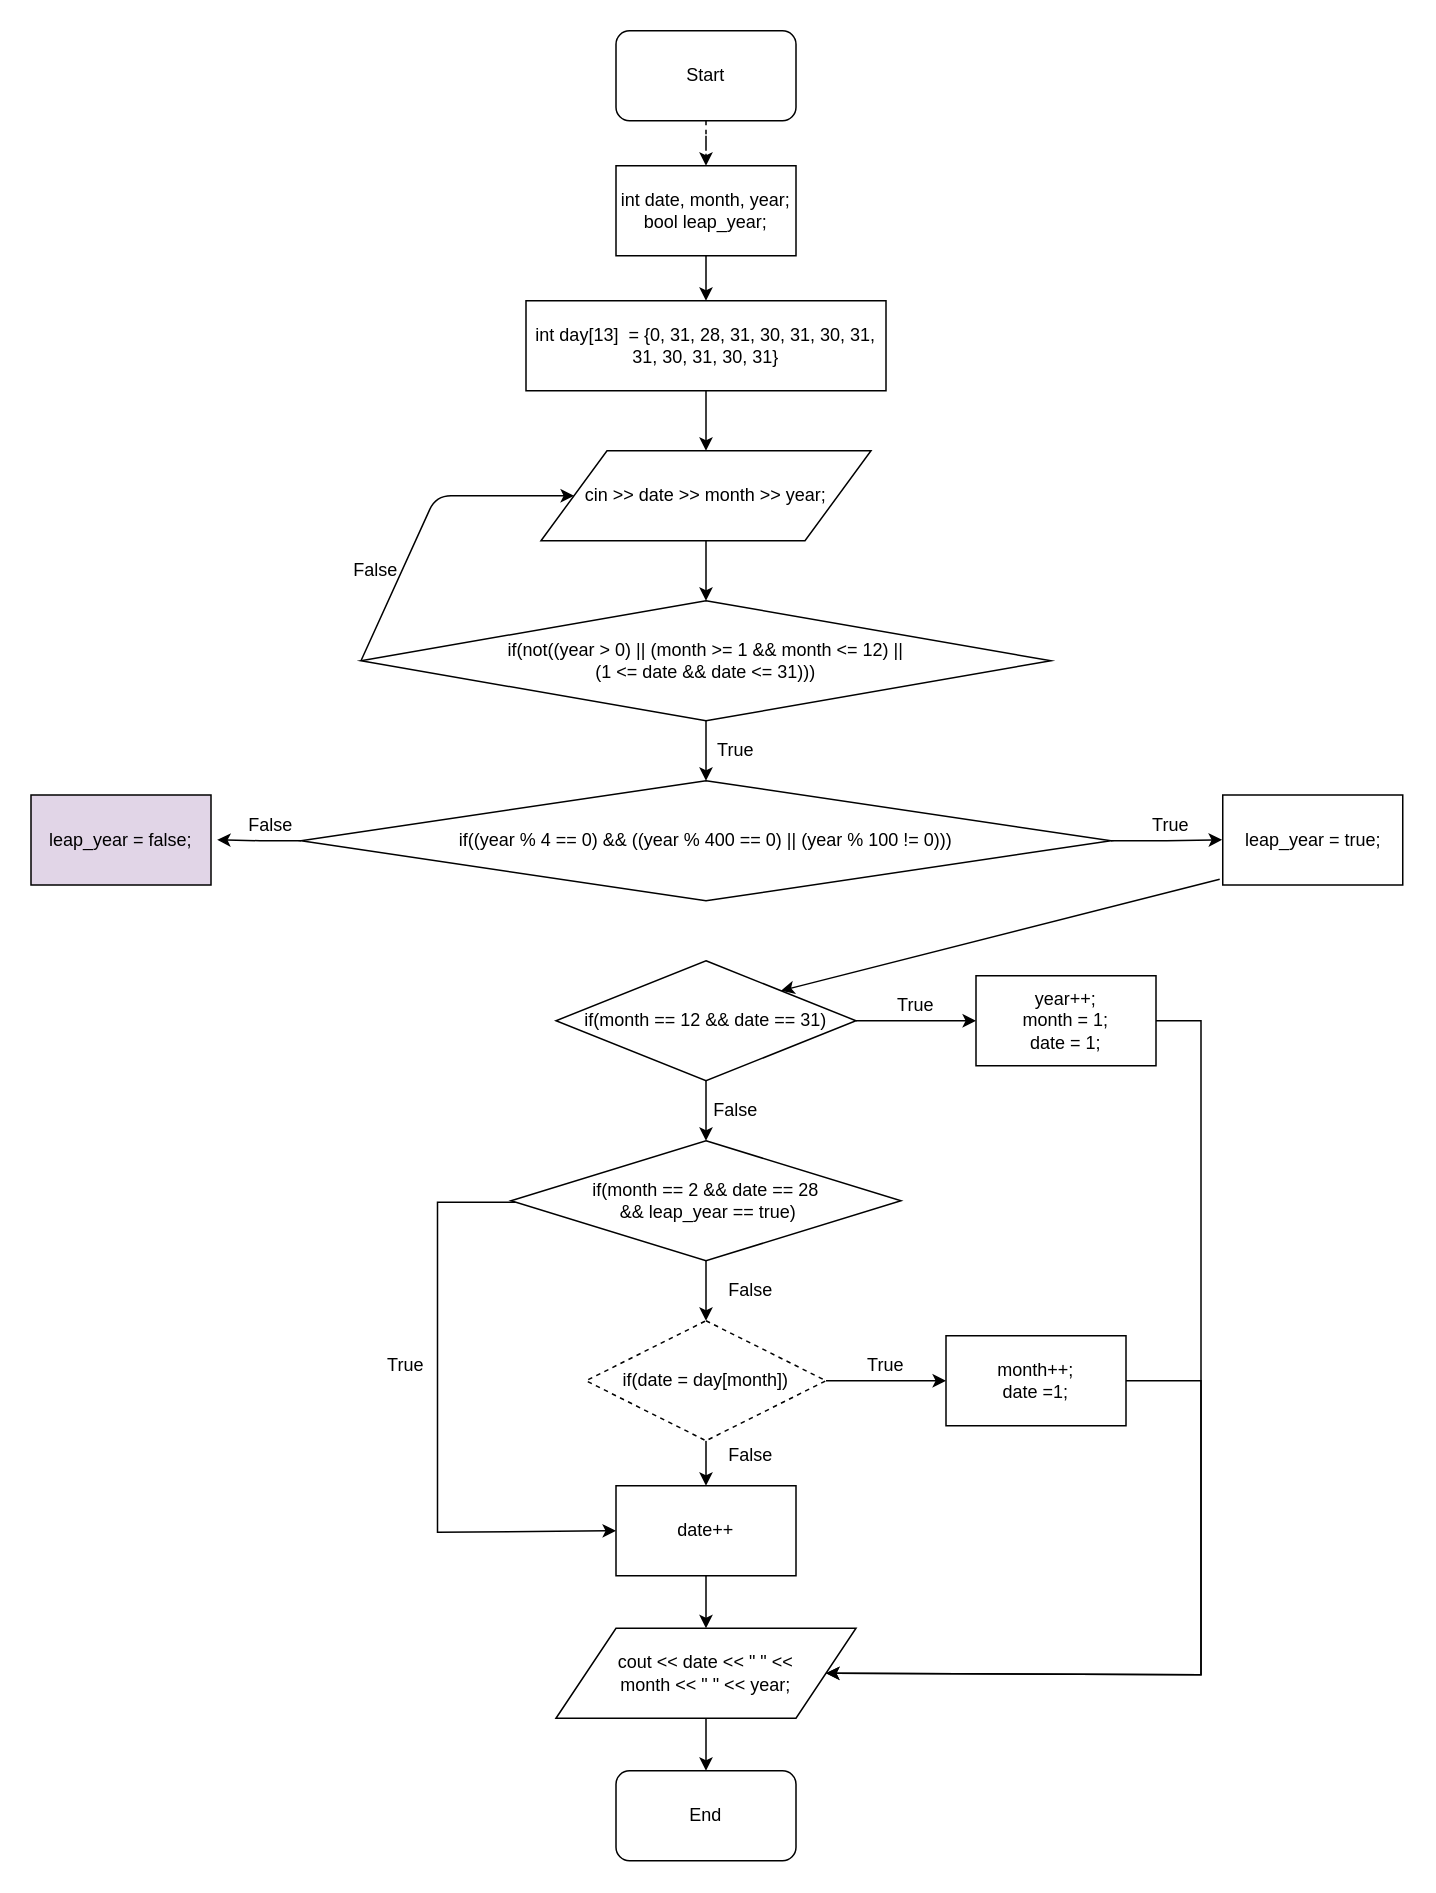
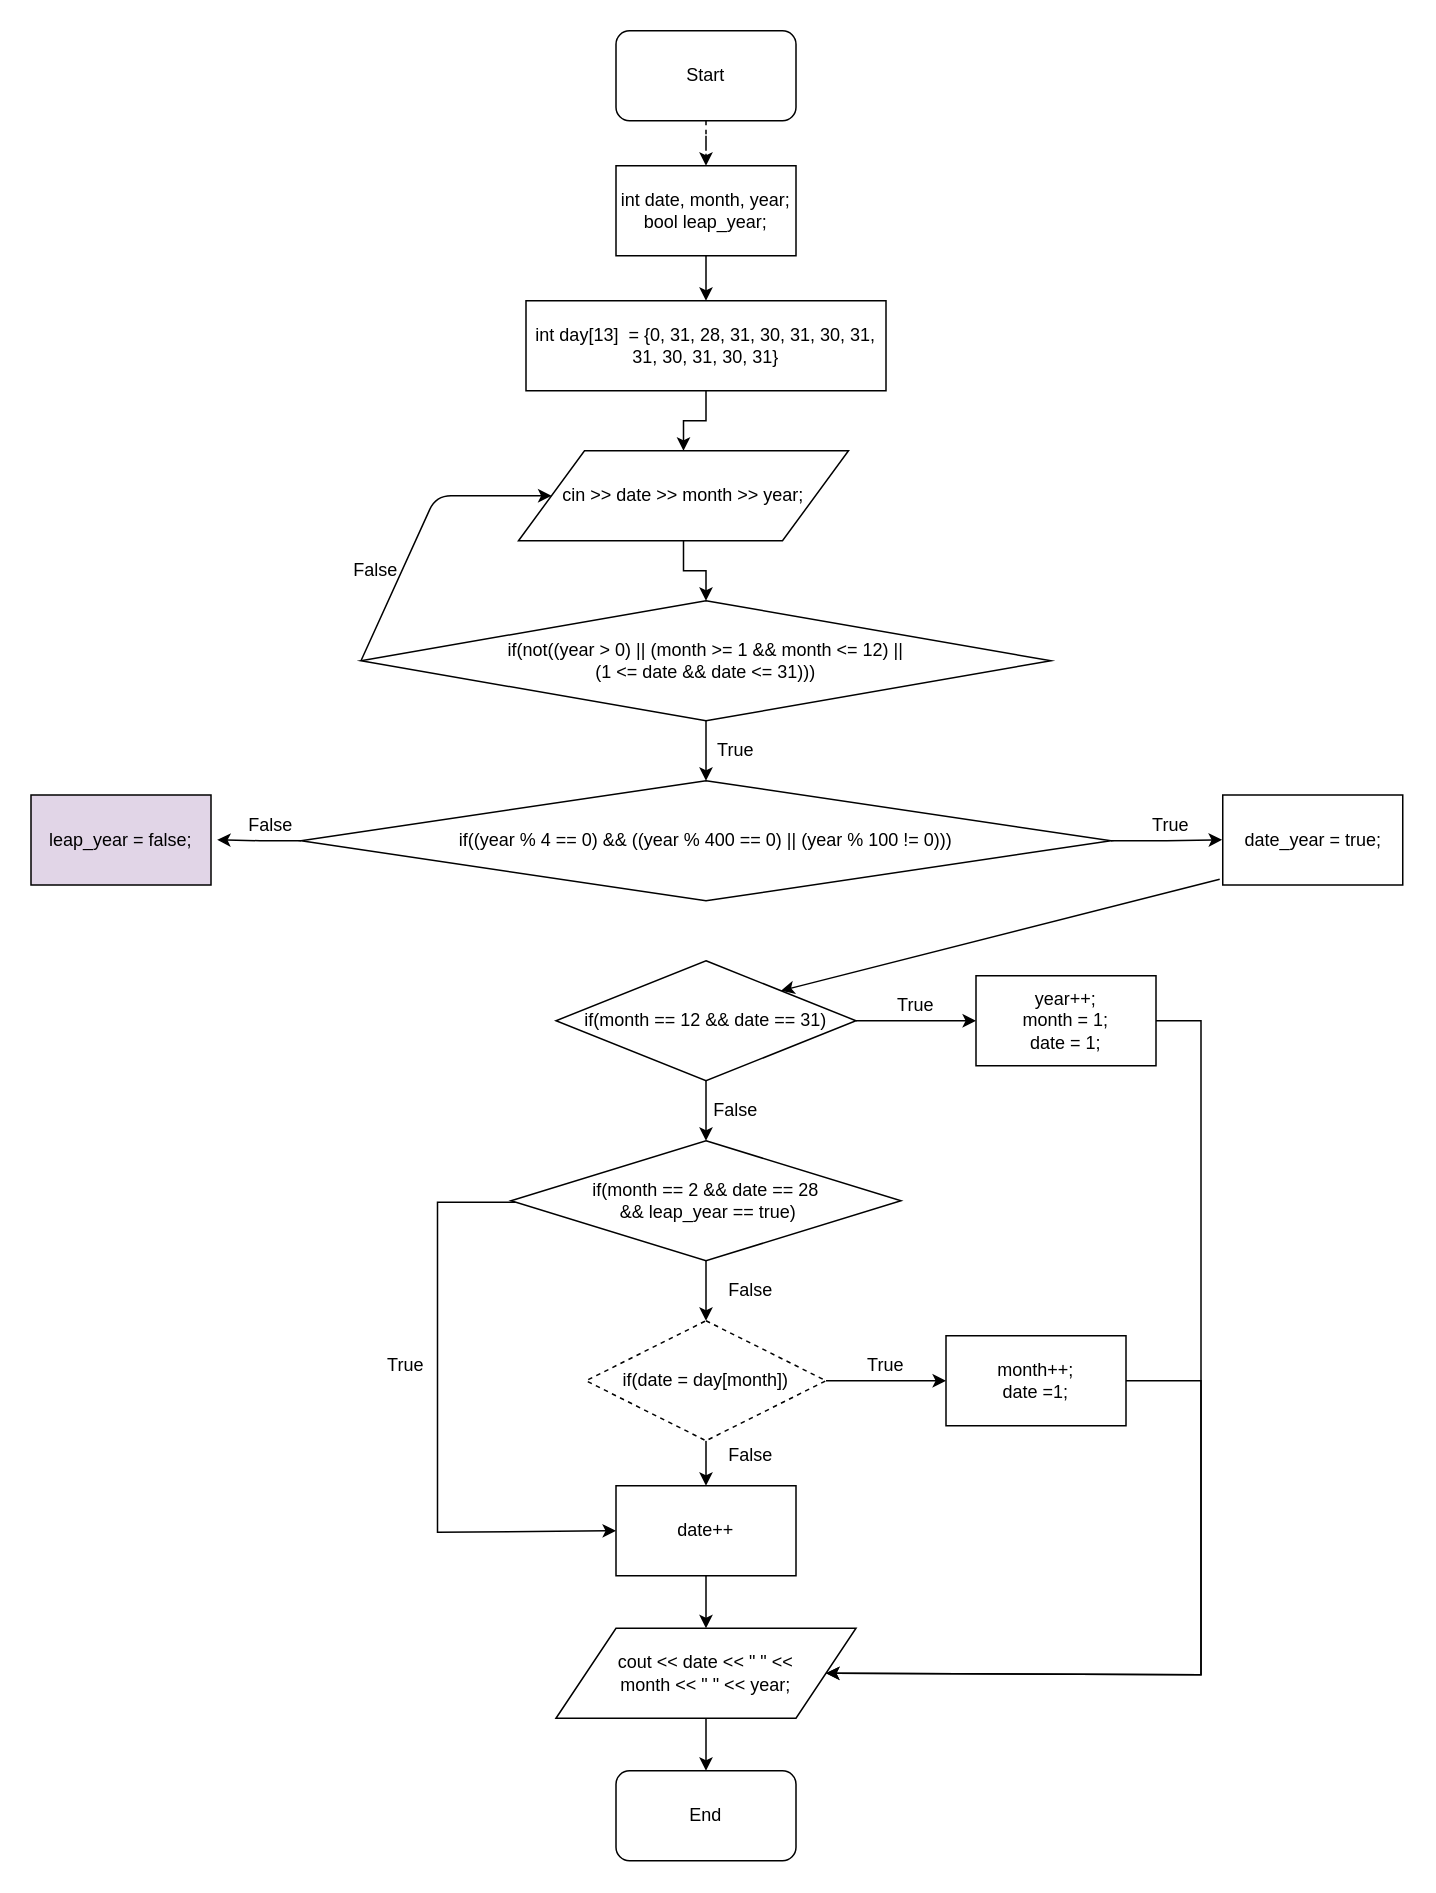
(706, 496) -> (683, 496)
(1313, 841) -> (1313, 841)
